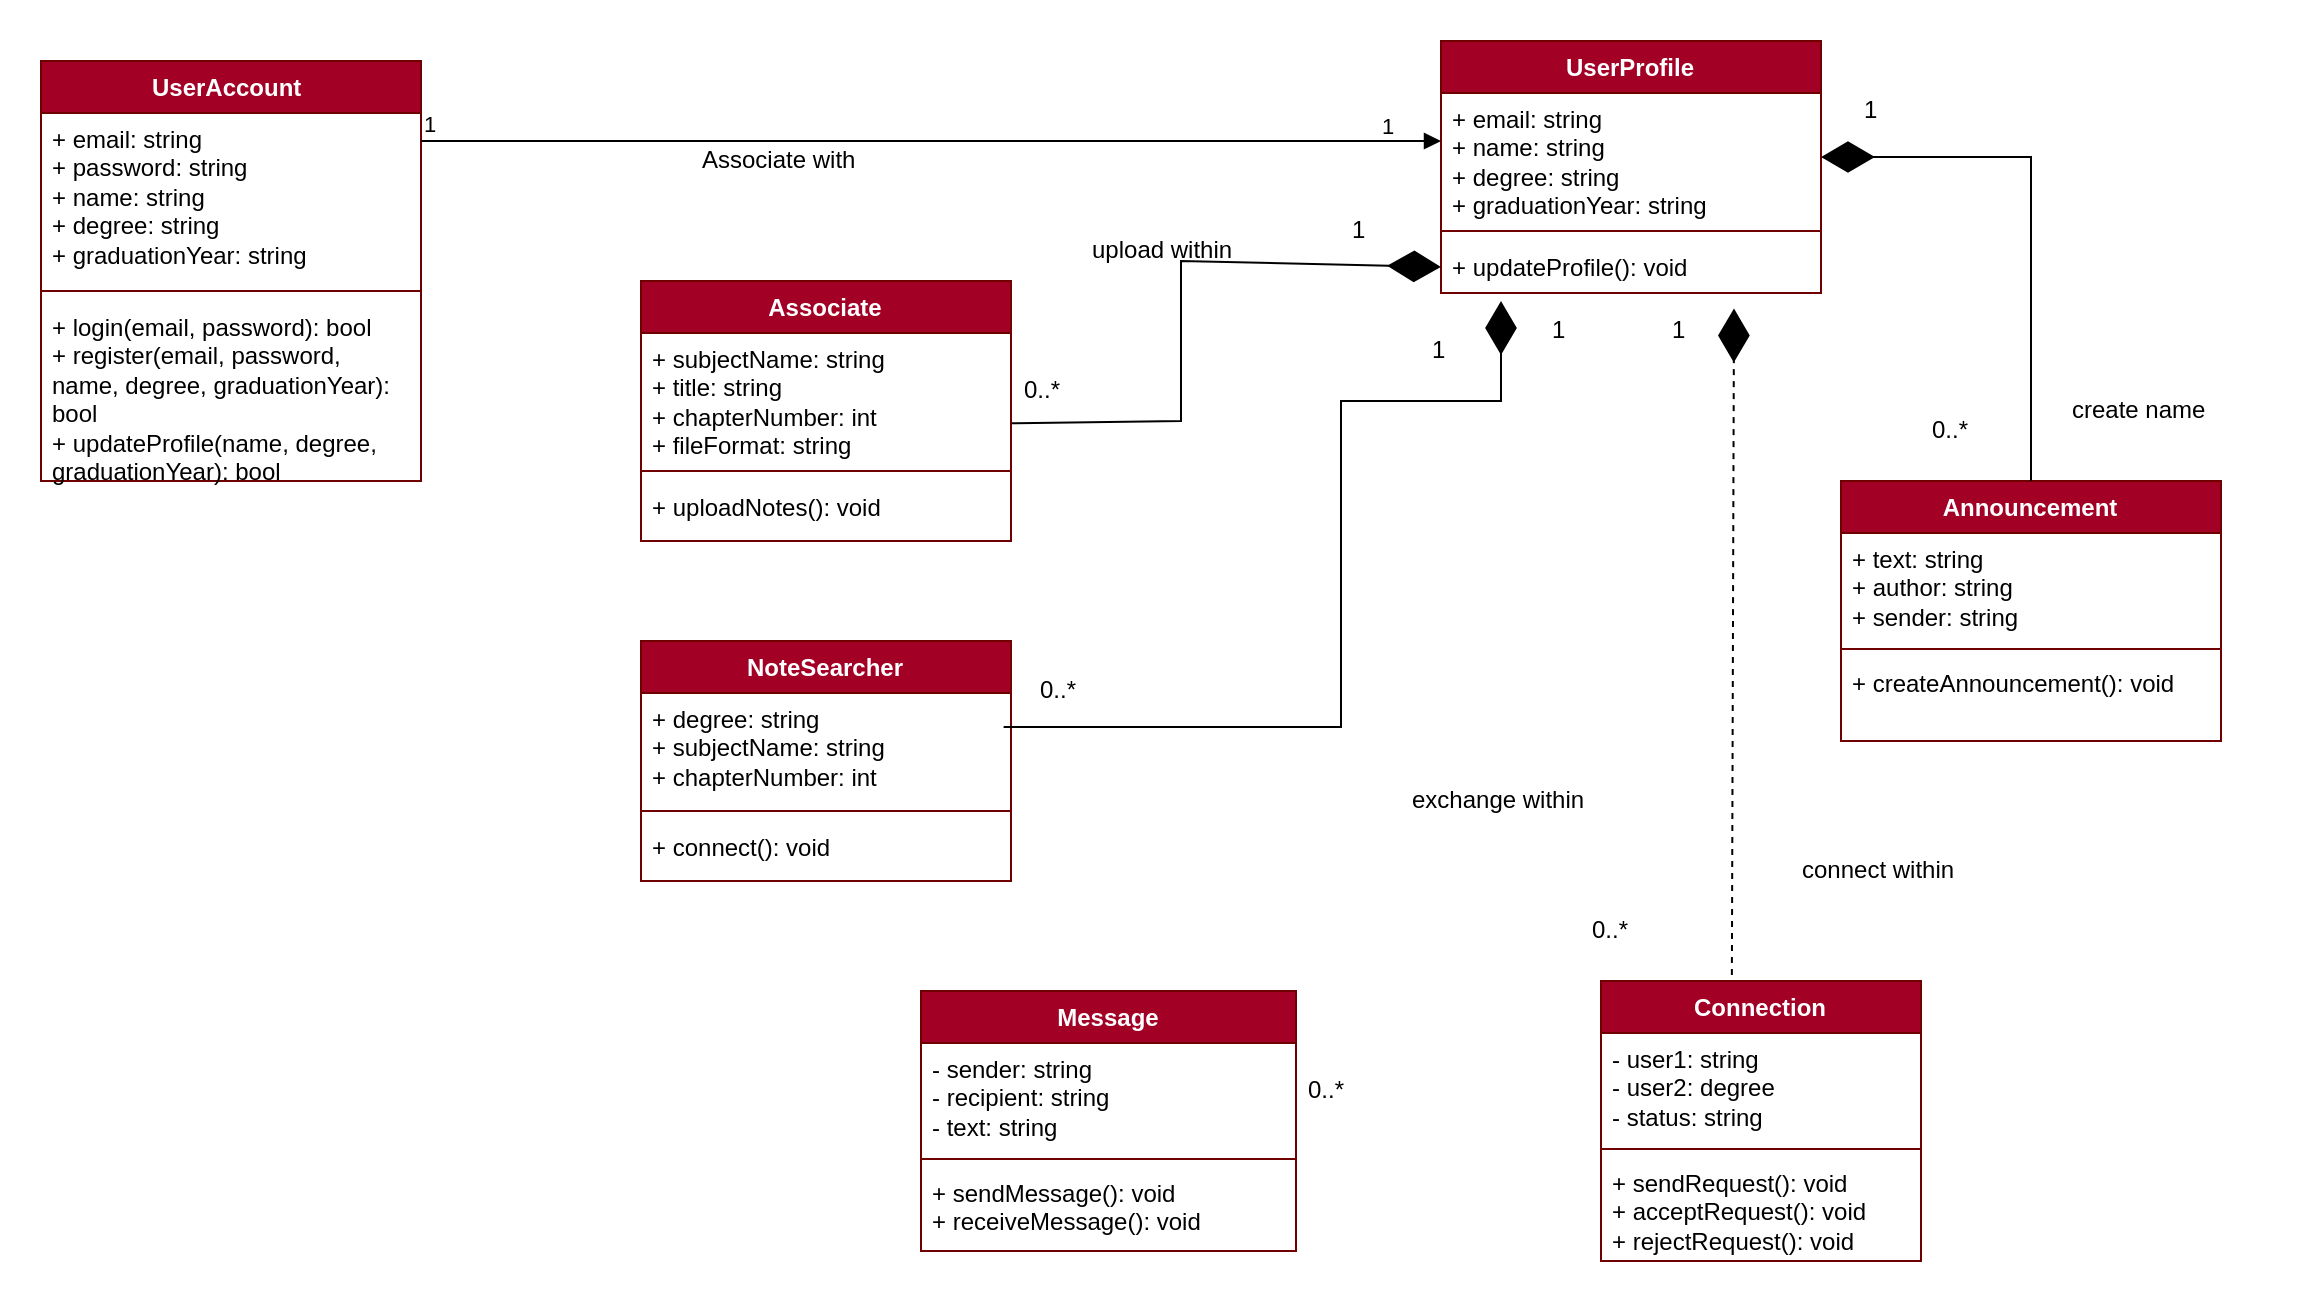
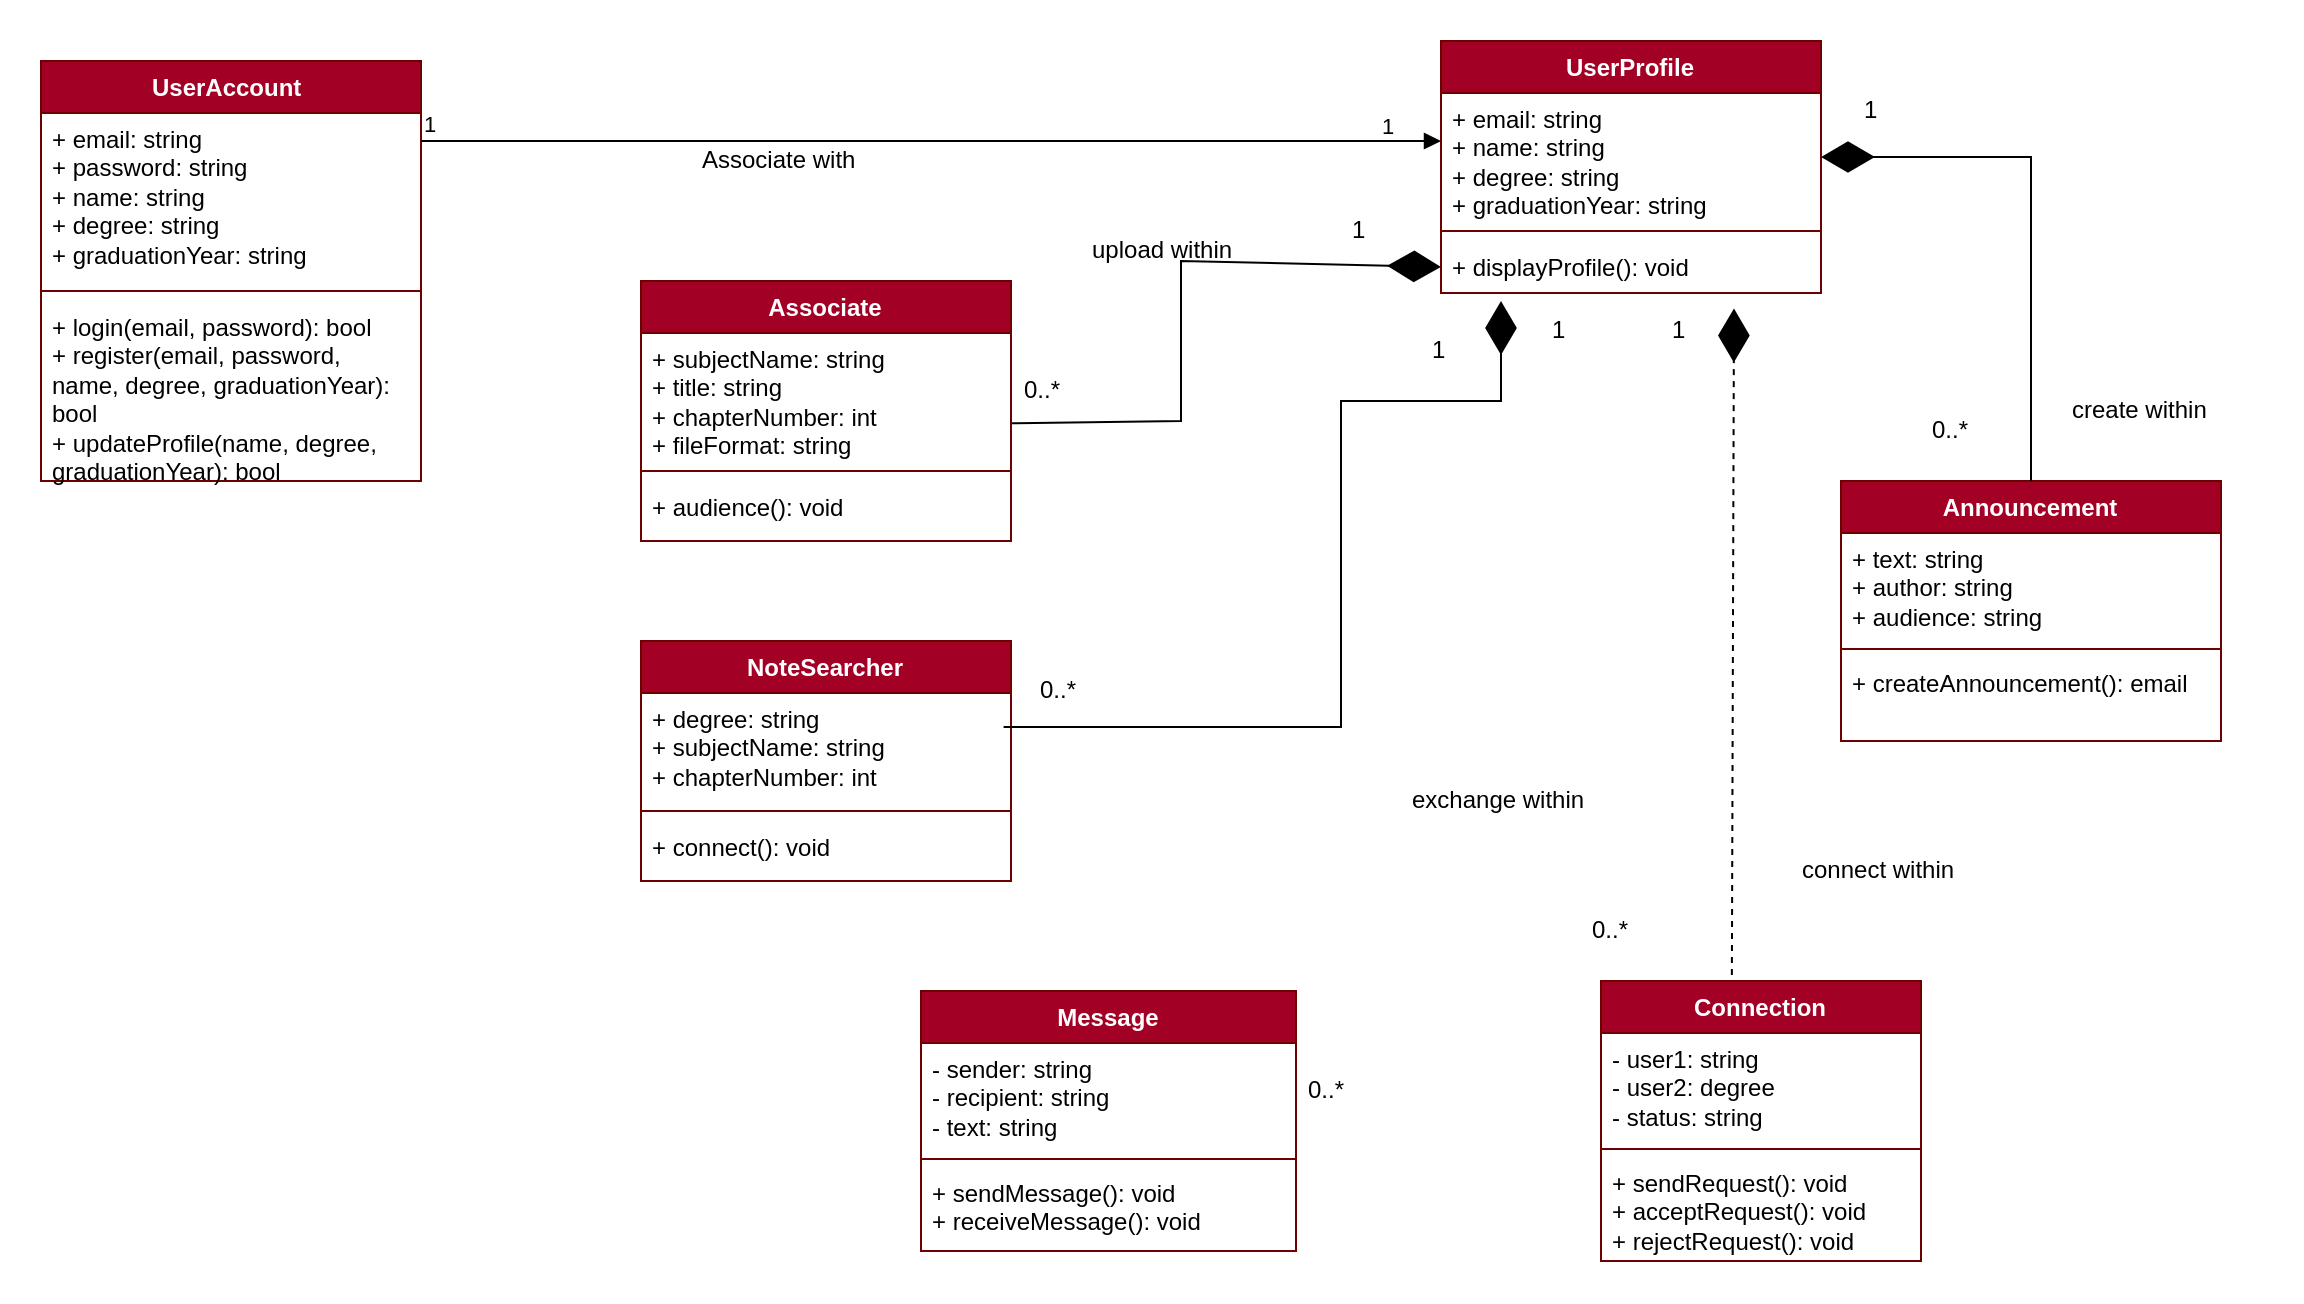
(1589, 269) -> (1589, 269)
(2144, 411) -> (2151, 411)
(779, 509) -> (758, 509)
(1948, 590) -> (1958, 590)
(2029, 685) -> (2032, 685)
